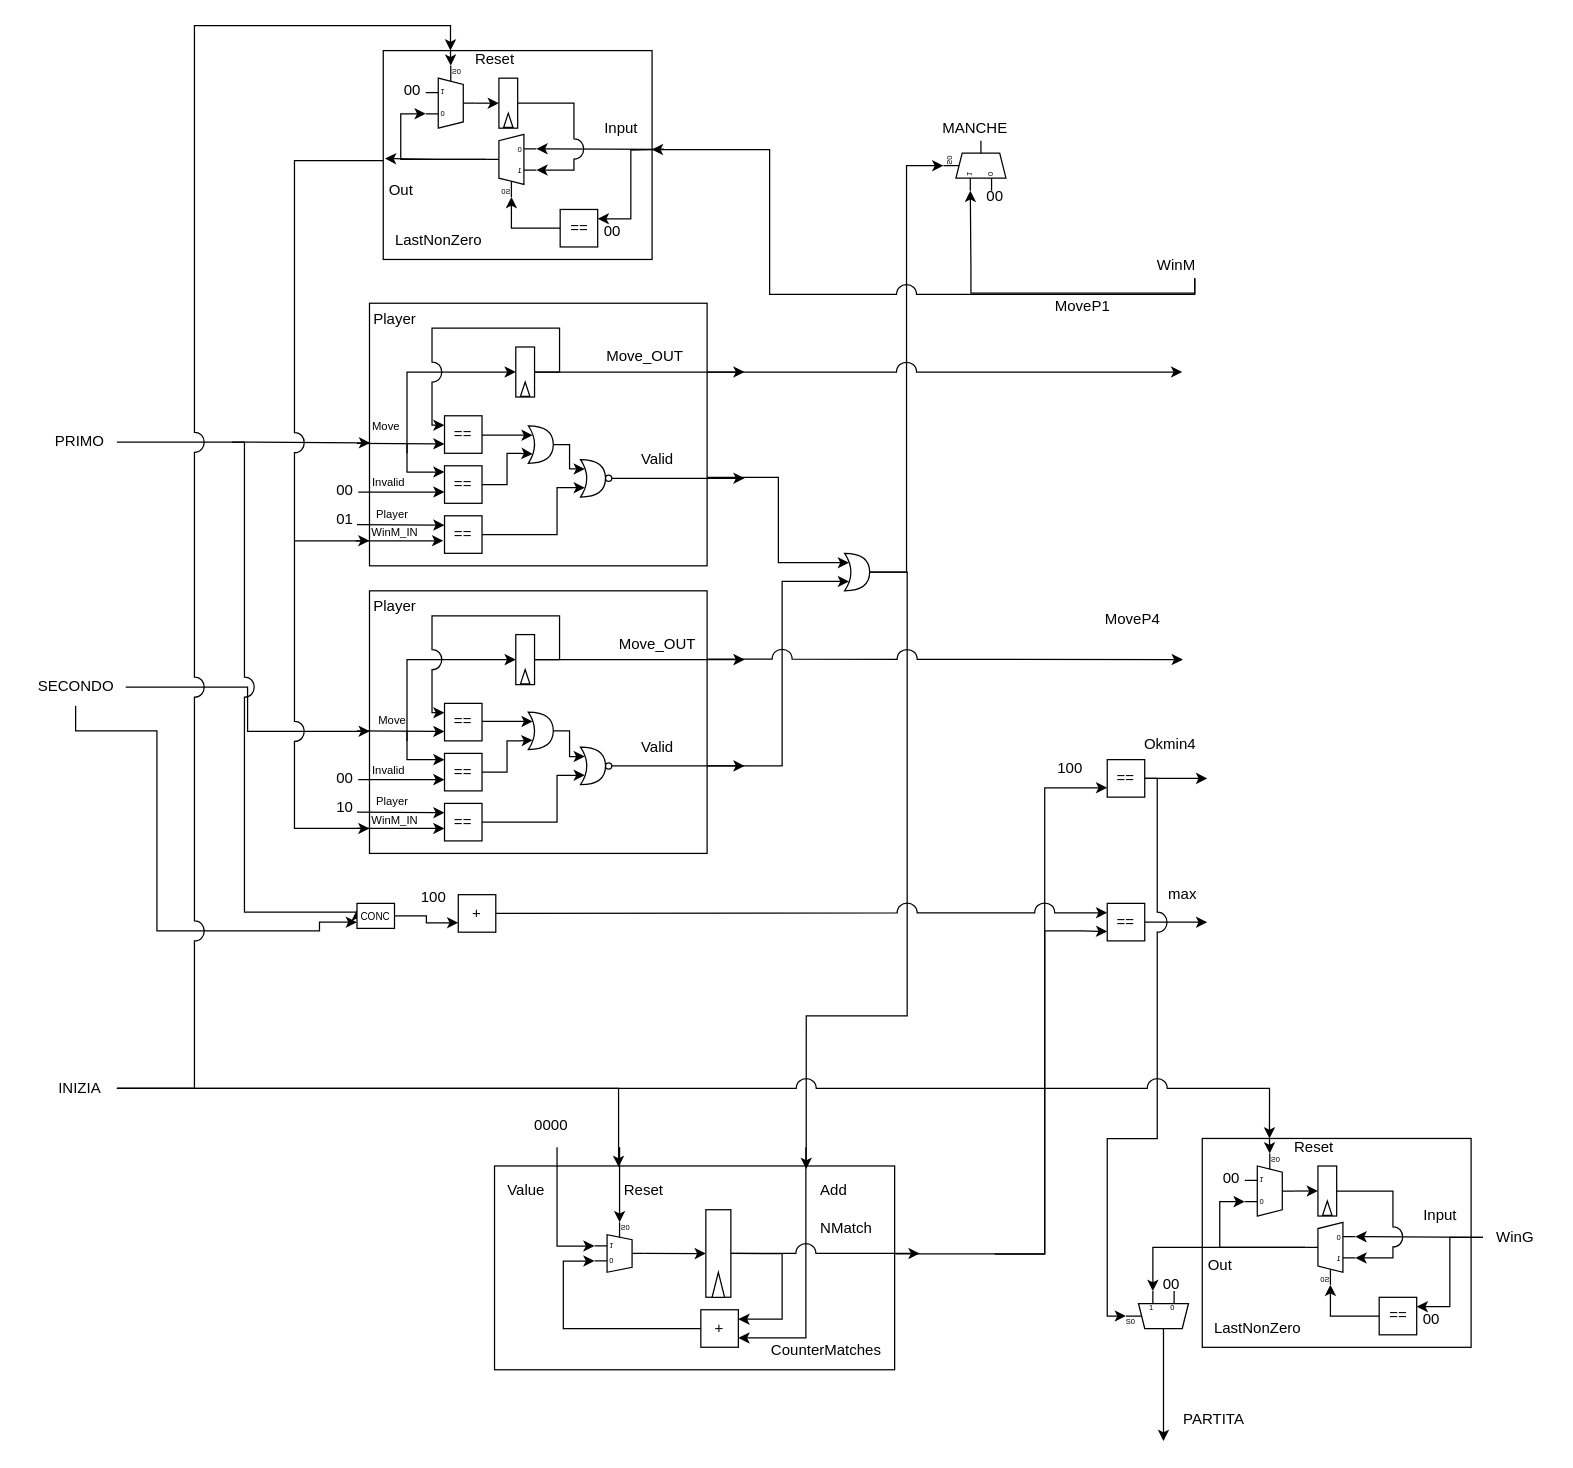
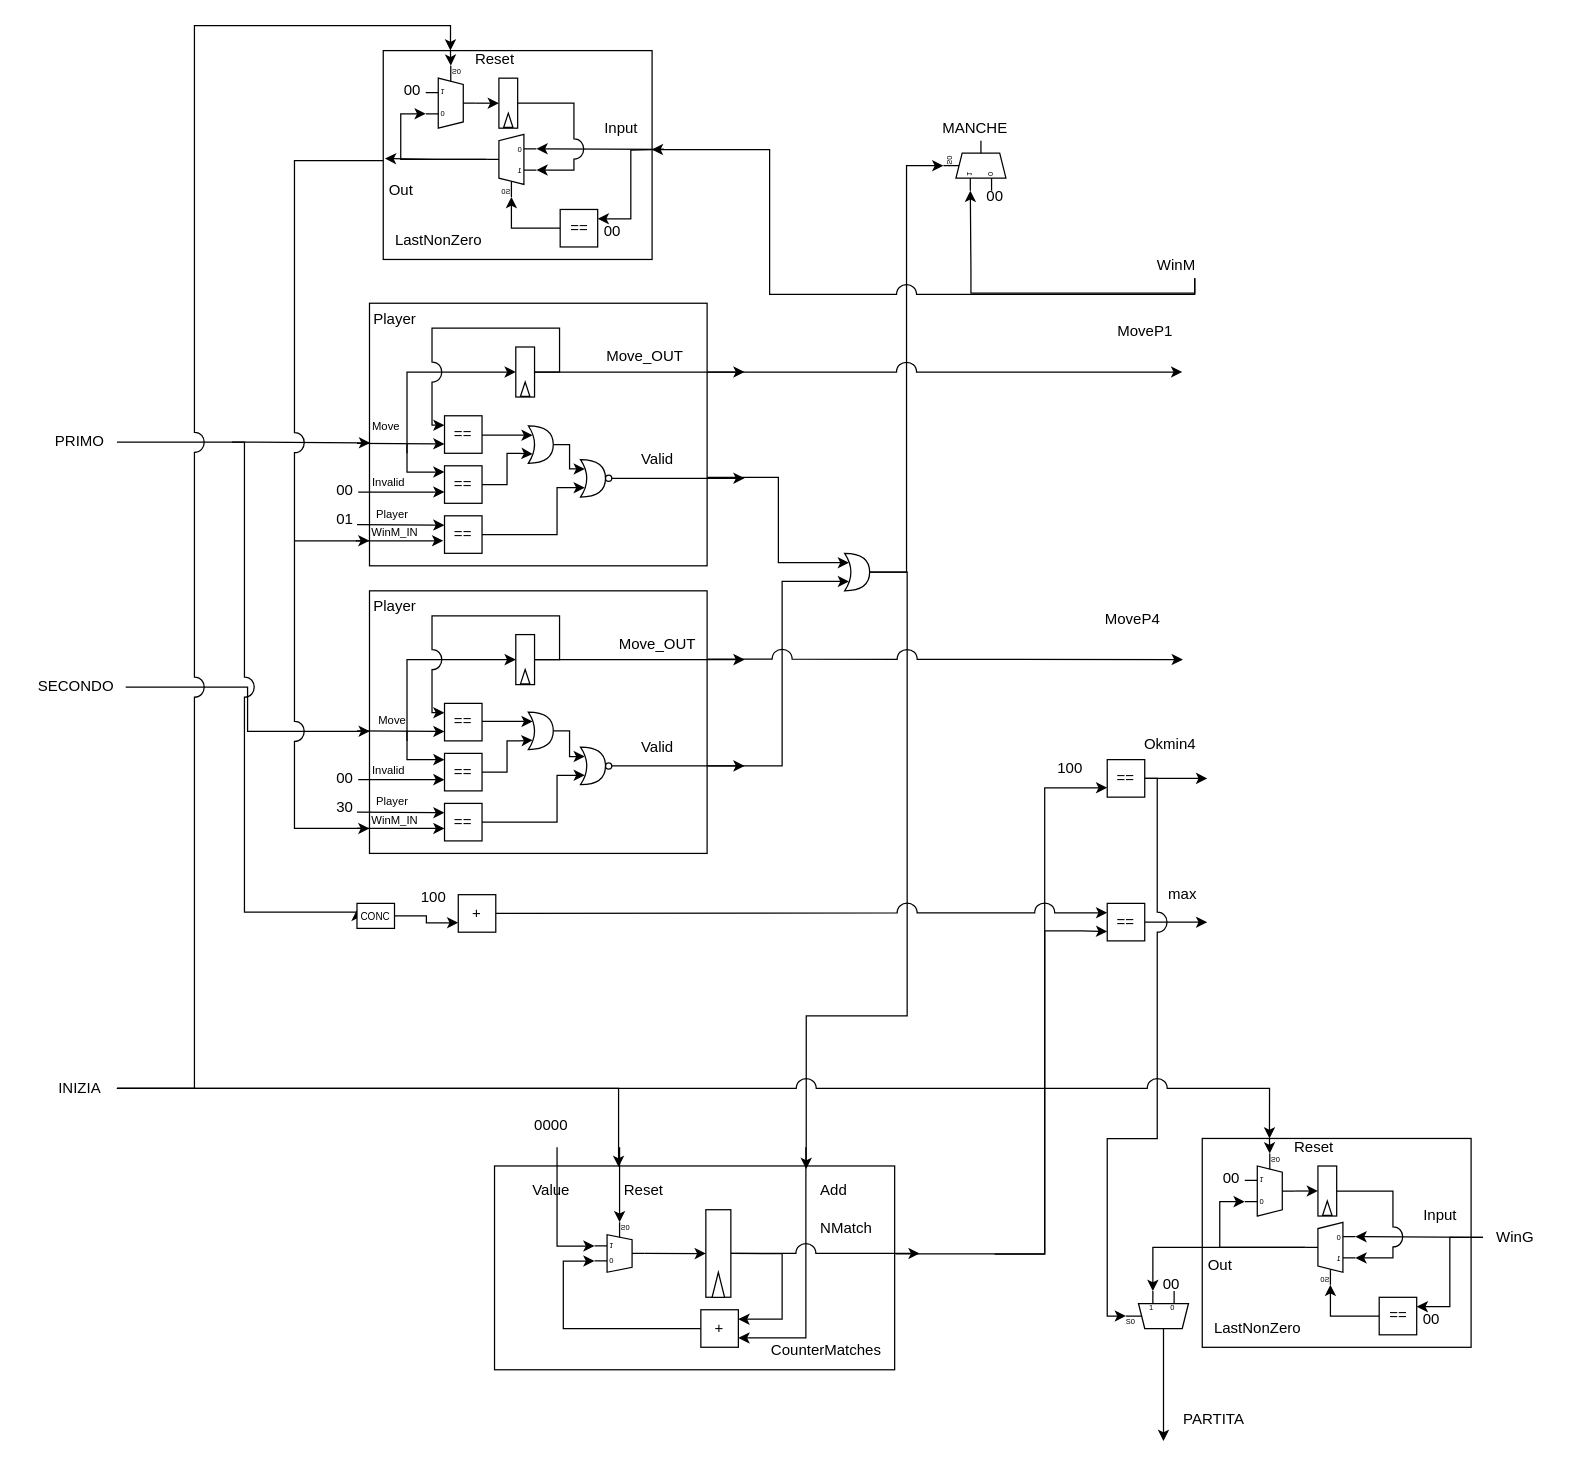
(1082, 307) -> (1144, 332)
(345, 807) -> (345, 807)
(157, 877) -> none
(526, 1191) -> (551, 1191)
